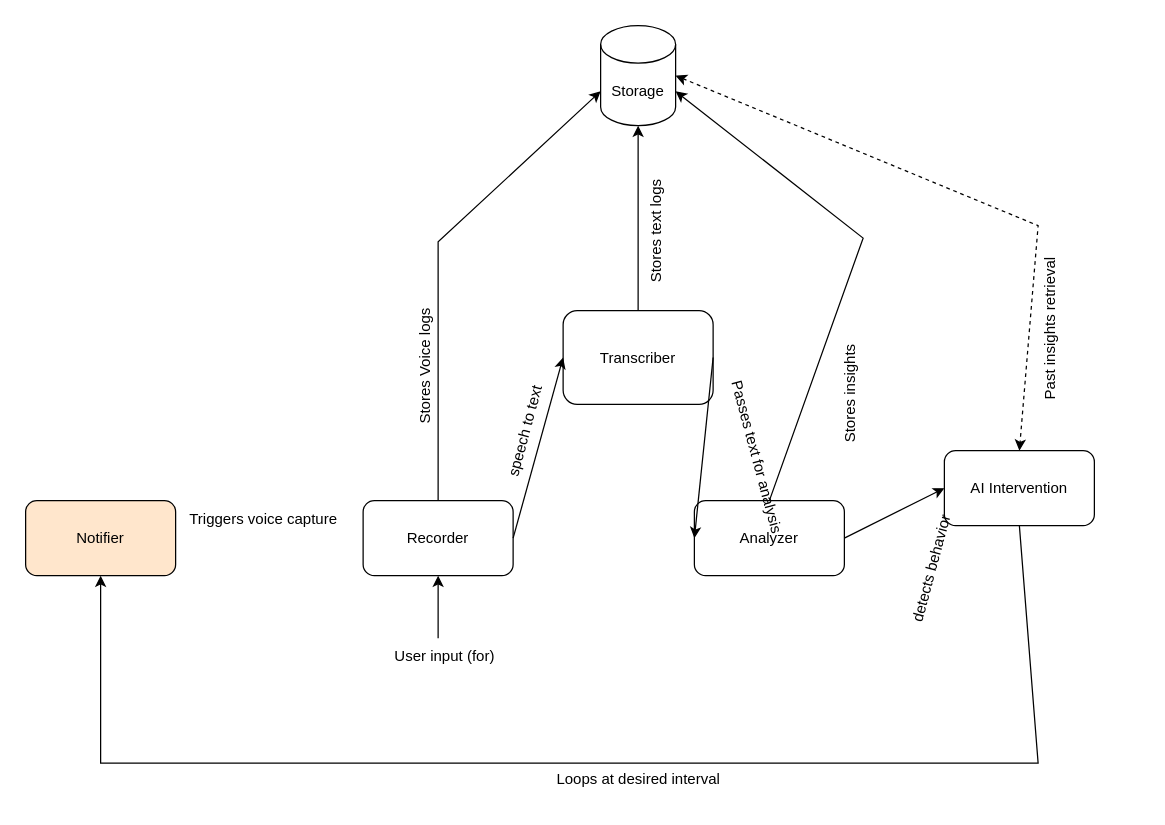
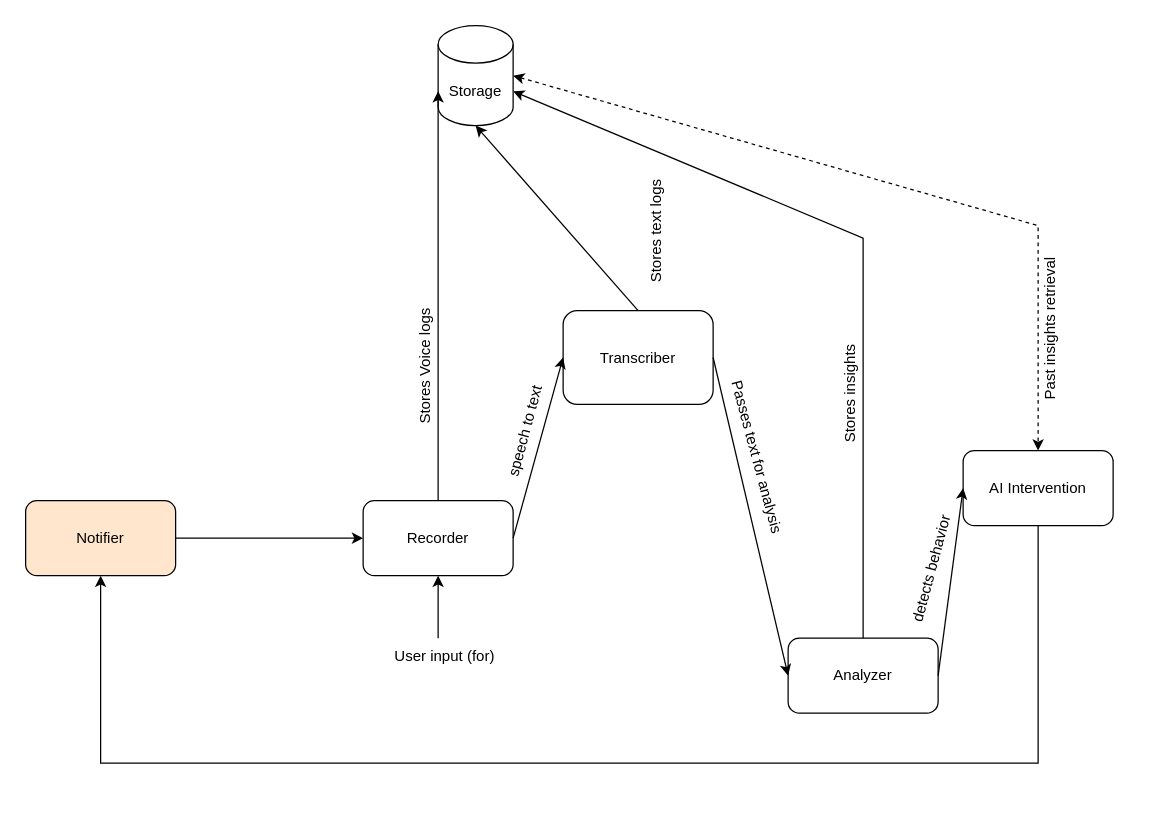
(638, 76) -> (476, 76)
(1019, 488) -> (1038, 488)
(263, 519) -> none
none -> (265, 538)
(769, 538) -> (863, 676)
(638, 779) -> none
